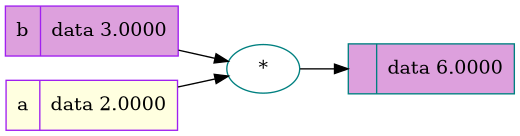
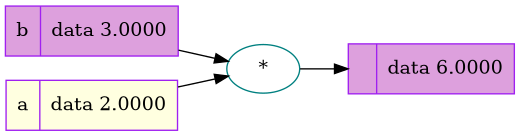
(431, 69) -> (431, 69)
